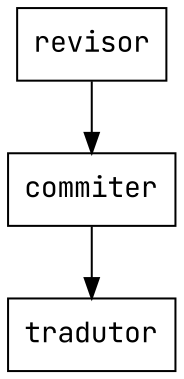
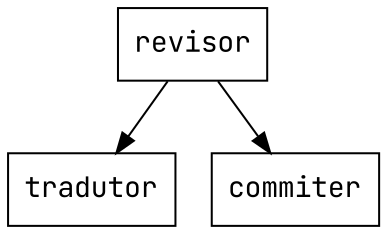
(92, 252) -> (148, 109)
